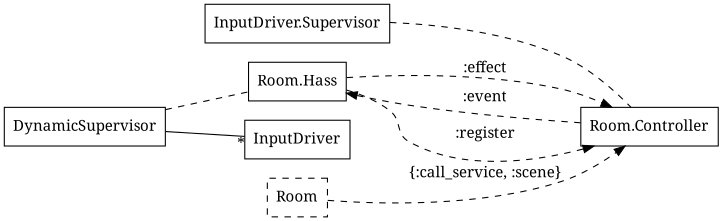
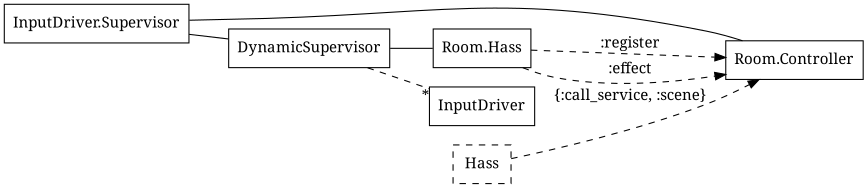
none -> (209, 37)
(520, 41) -> (467, 9)
(207, 101) -> (411, 48)
(468, 113) -> none
(205, 134) -> (398, 78)
(297, 198) -> (482, 164)
